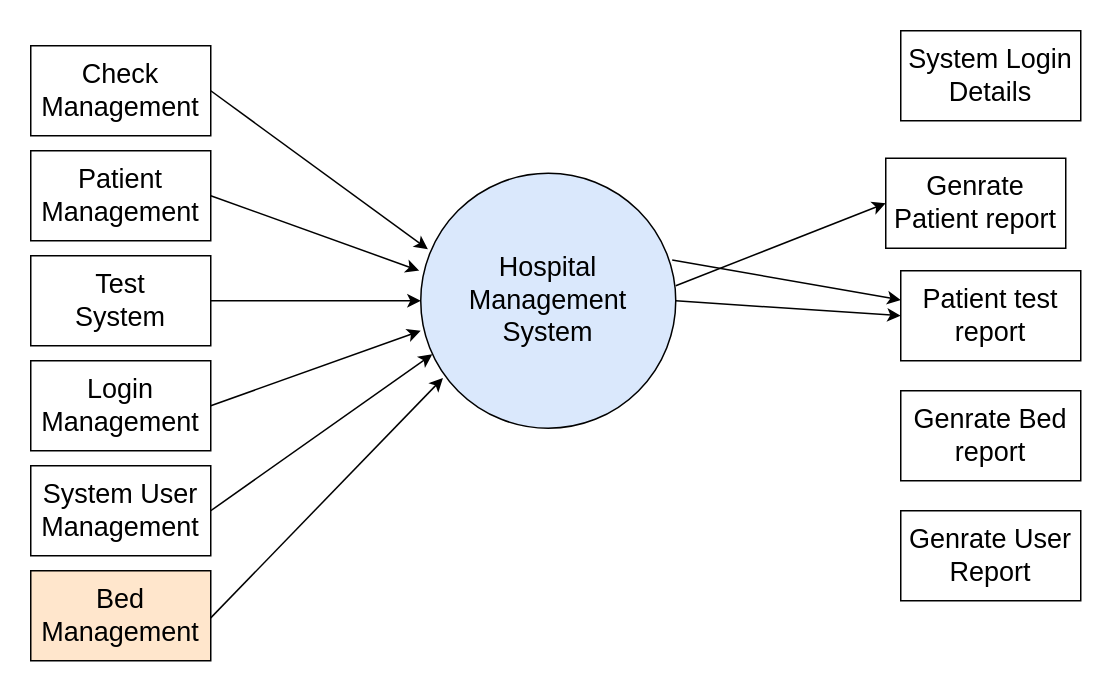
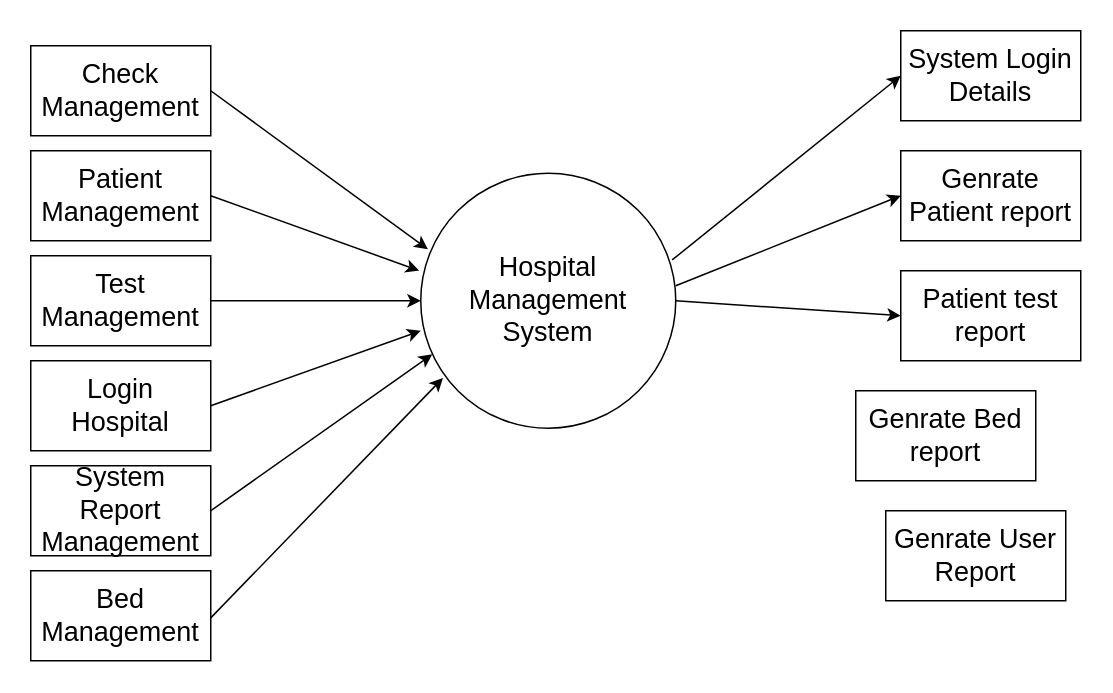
(976, 203) -> (991, 196)
(782, 279) -> (782, 171)
(121, 301) -> (121, 301)
(548, 301) -> (548, 301)
(121, 406) -> (121, 406)
(991, 436) -> (946, 436)
(121, 511) -> (121, 511)
(991, 556) -> (976, 556)
(121, 616) -> (121, 616)
